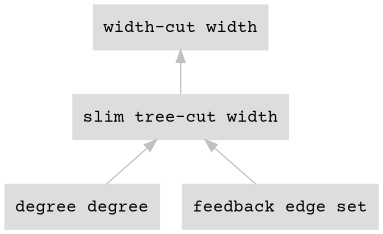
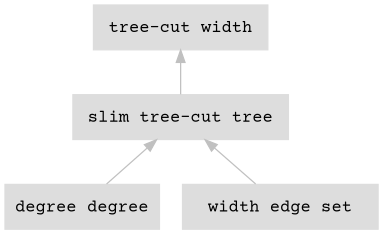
(181, 27) -> (181, 27)
(181, 117) -> (181, 117)
(280, 207) -> (280, 207)
